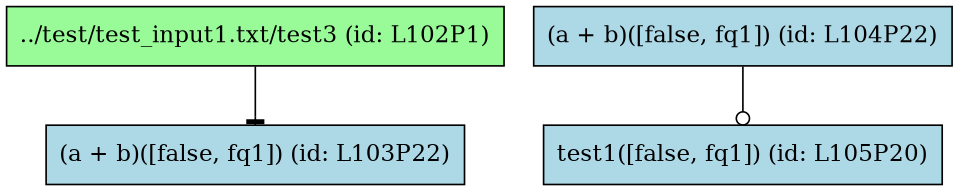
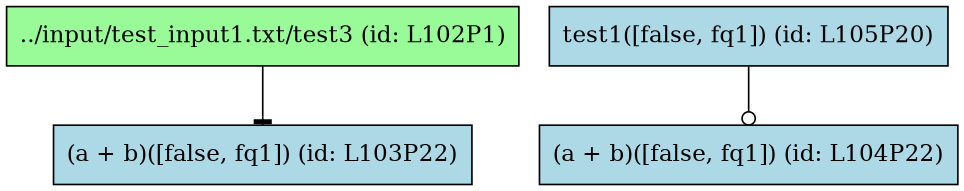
(255, 36) -> (263, 36)
(743, 89) -> (749, 89)
